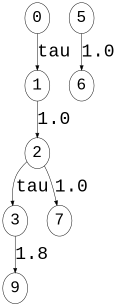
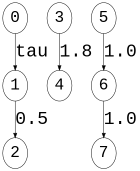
(54, 119) -> (32, 119)
(15, 179) -> none
(51, 183) -> (104, 117)
(15, 288) -> (59, 86)
